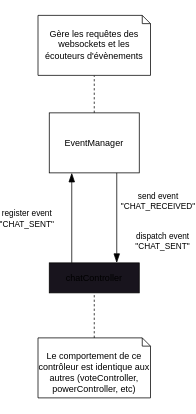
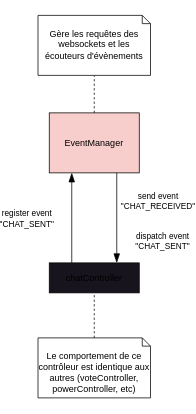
(94, 143) -> (94, 143)
